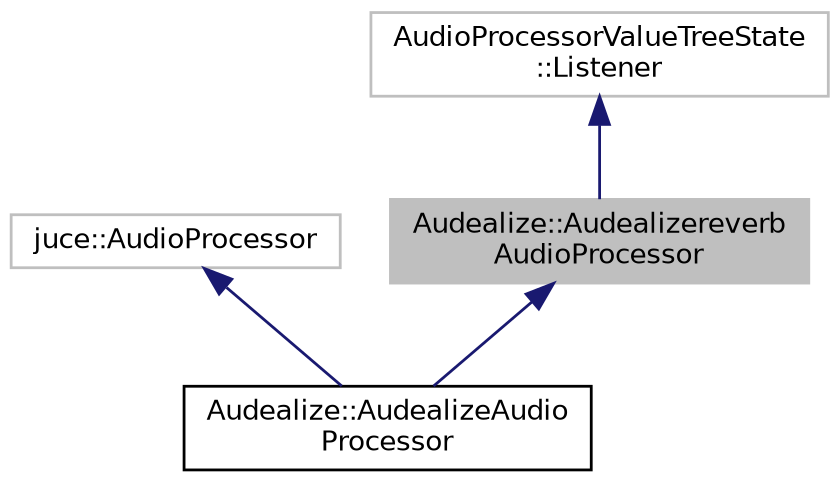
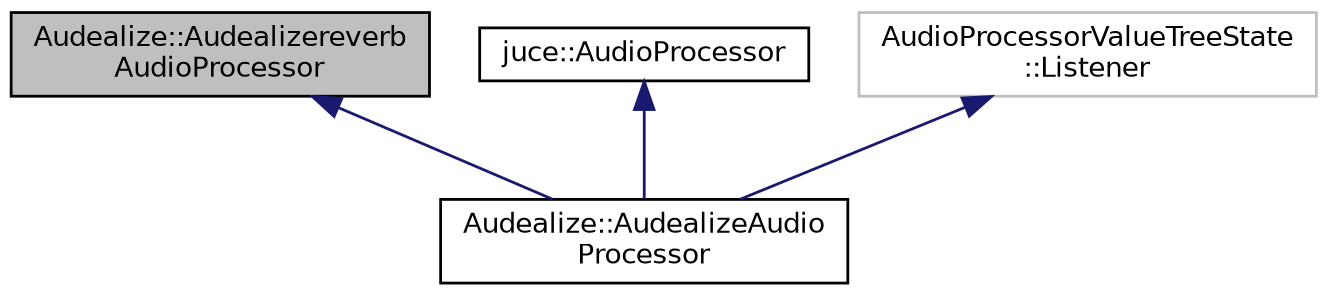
(600, 162) -> (853, 153)
(176, 241) -> (644, 54)
(600, 241) -> (220, 54)
